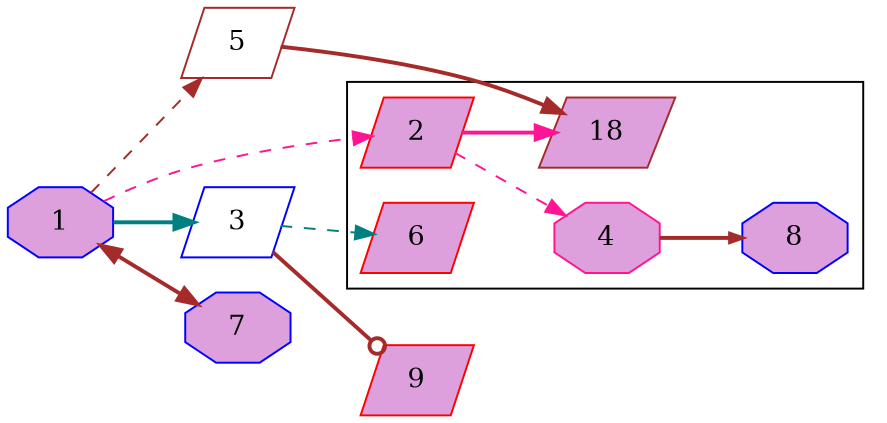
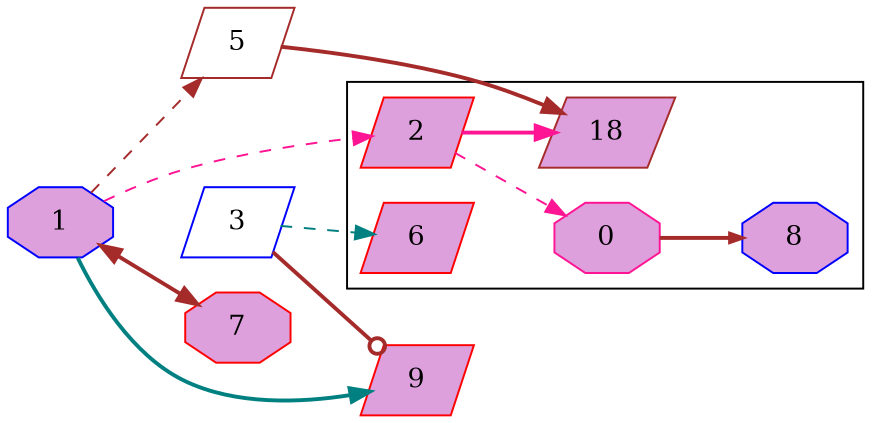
(144, 222) -> (186, 381)
(607, 238) -> (607, 238)
(238, 328) -> (238, 328)
